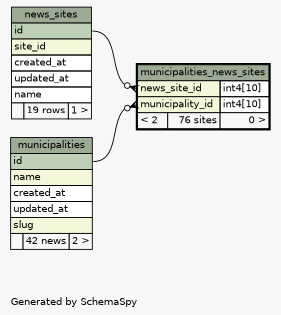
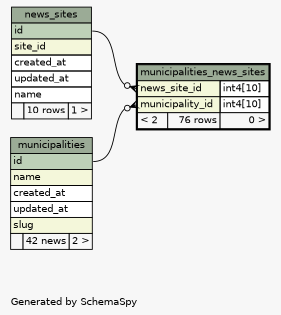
(46, 110) -> (46, 110)
(198, 120) -> (198, 120)
